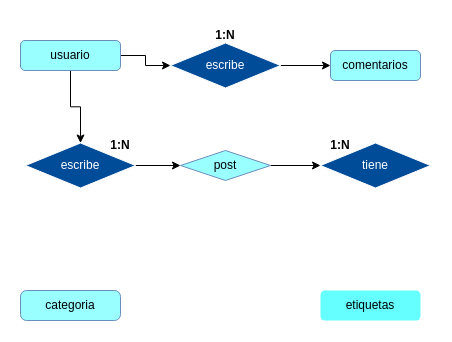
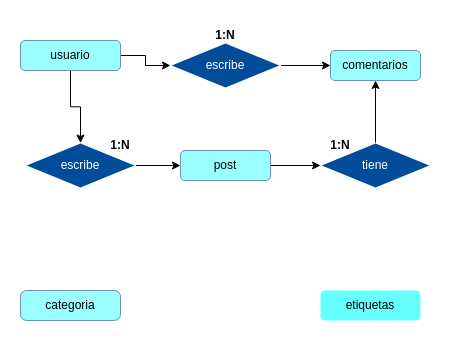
none -> (376, 115)
(226, 166) -> (226, 166)
